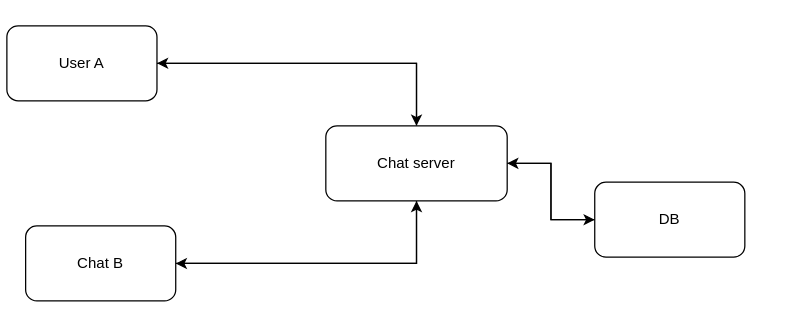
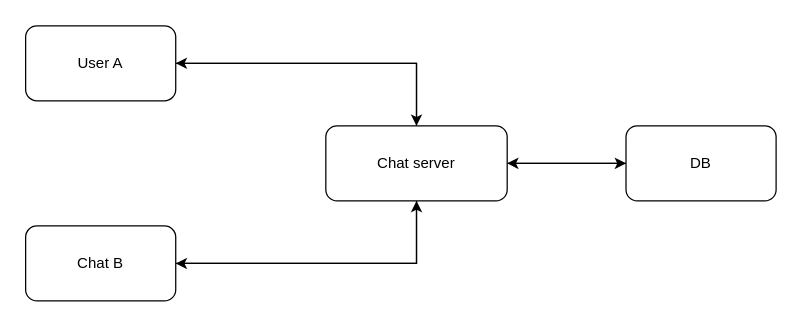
(82, 63) -> (101, 63)
(669, 219) -> (701, 163)
